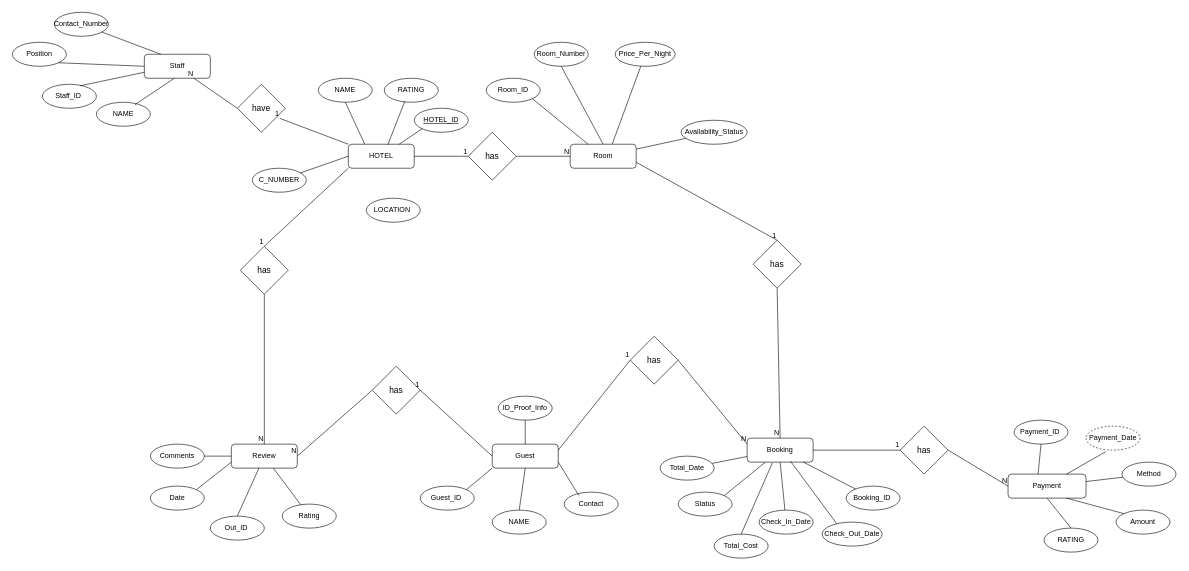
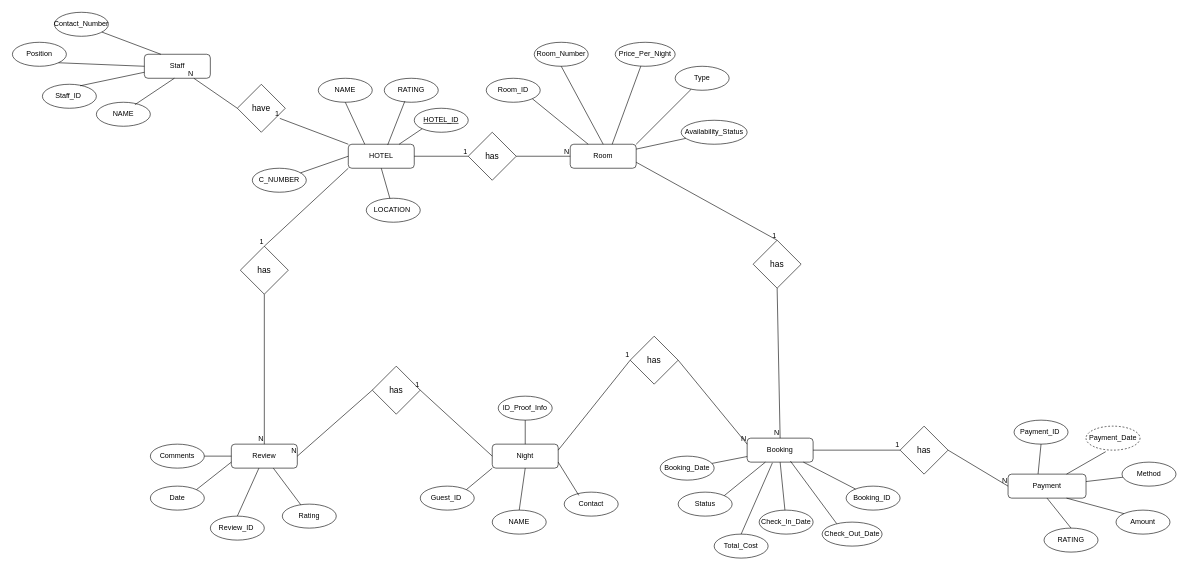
none -> (702, 78)
none -> (663, 117)
none -> (386, 184)
(525, 456) -> (525, 456)
(687, 468) -> (687, 468)
(237, 528) -> (237, 528)
